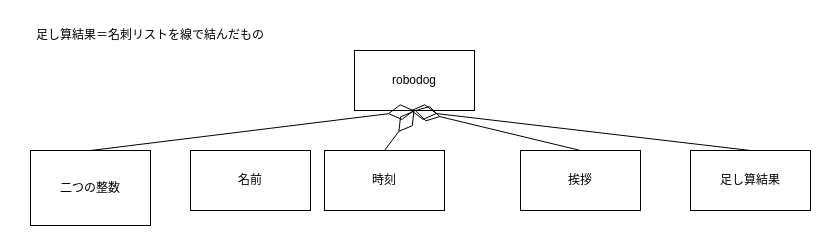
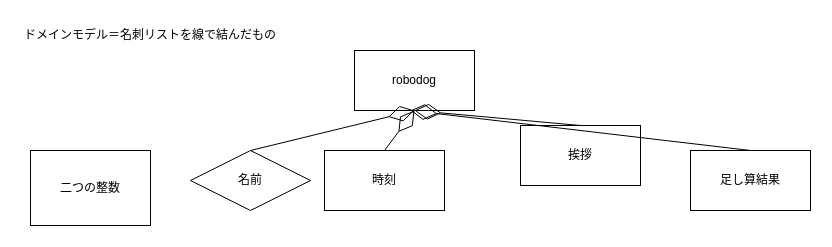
(151, 36) -> (151, 36)
(241, 132) -> none
none -> (320, 134)
(251, 181) -> (251, 181)
(581, 181) -> (581, 156)
